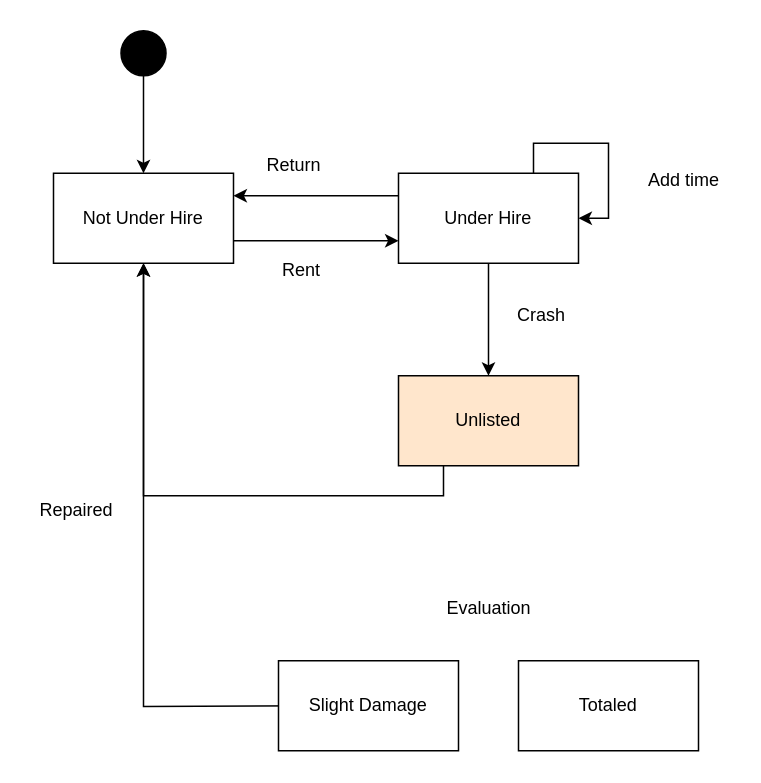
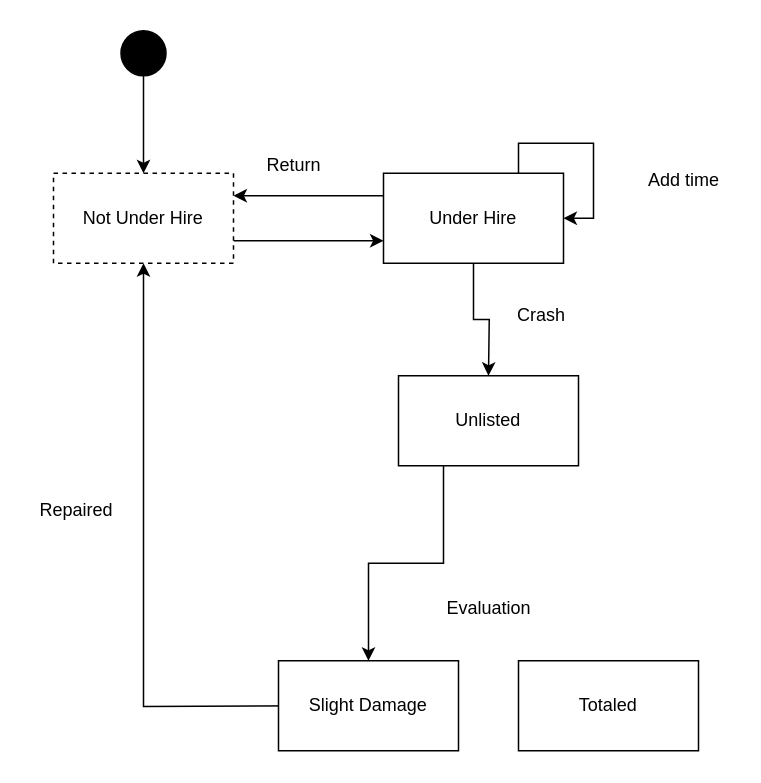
(143, 218) -> (143, 218)
(488, 218) -> (473, 218)
(301, 271) -> none
(488, 421) -> (488, 421)
(296, 496) -> (397, 563)
